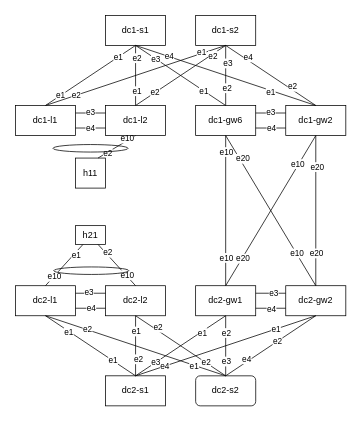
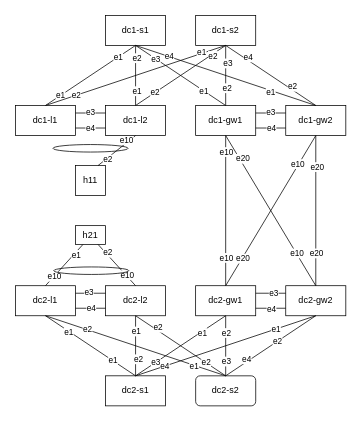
(225, 120) -> (225, 120)
(90, 173) -> (90, 180)
